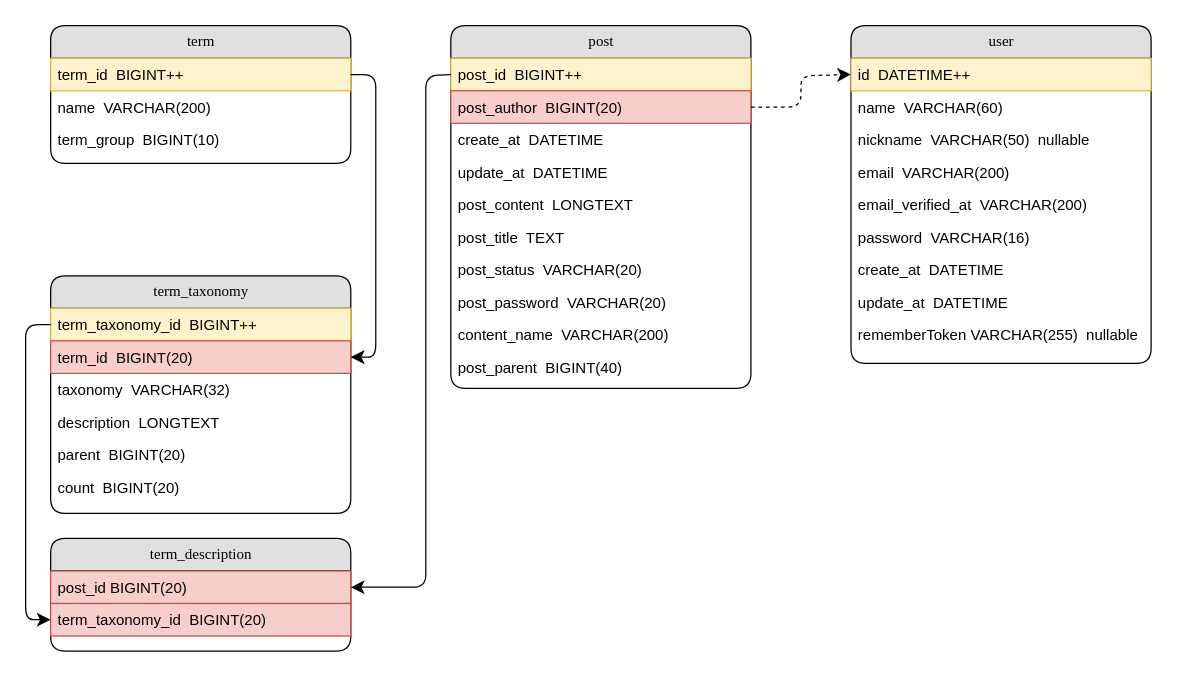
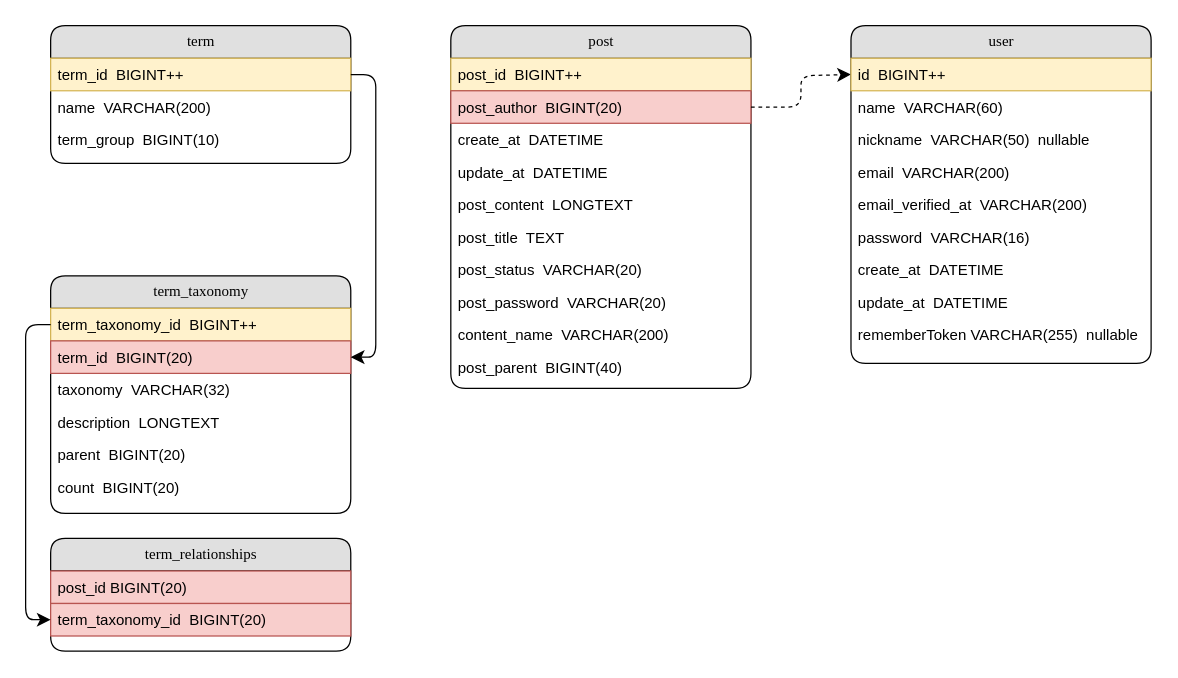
(913, 76) -> (905, 76)
(426, 350) -> none
(201, 554) -> (201, 554)
